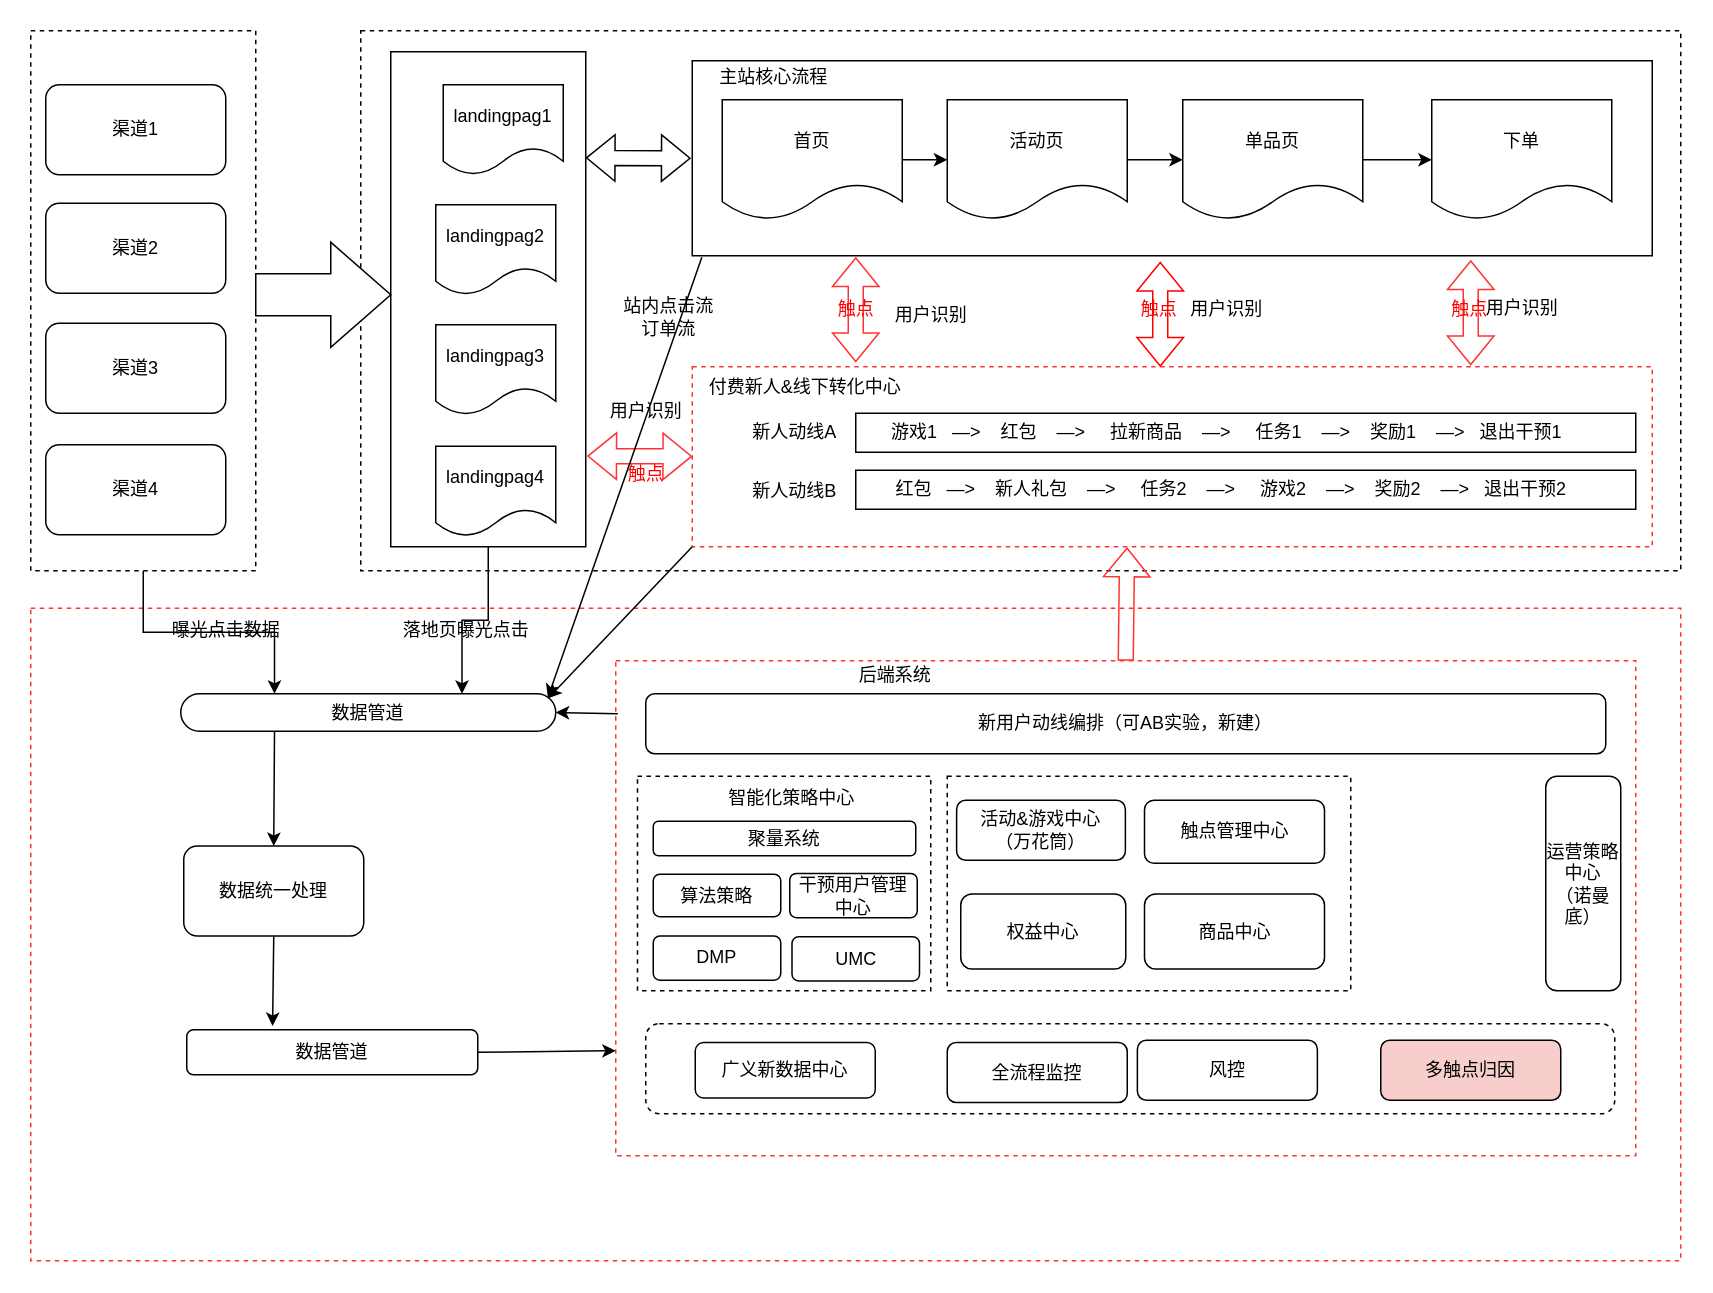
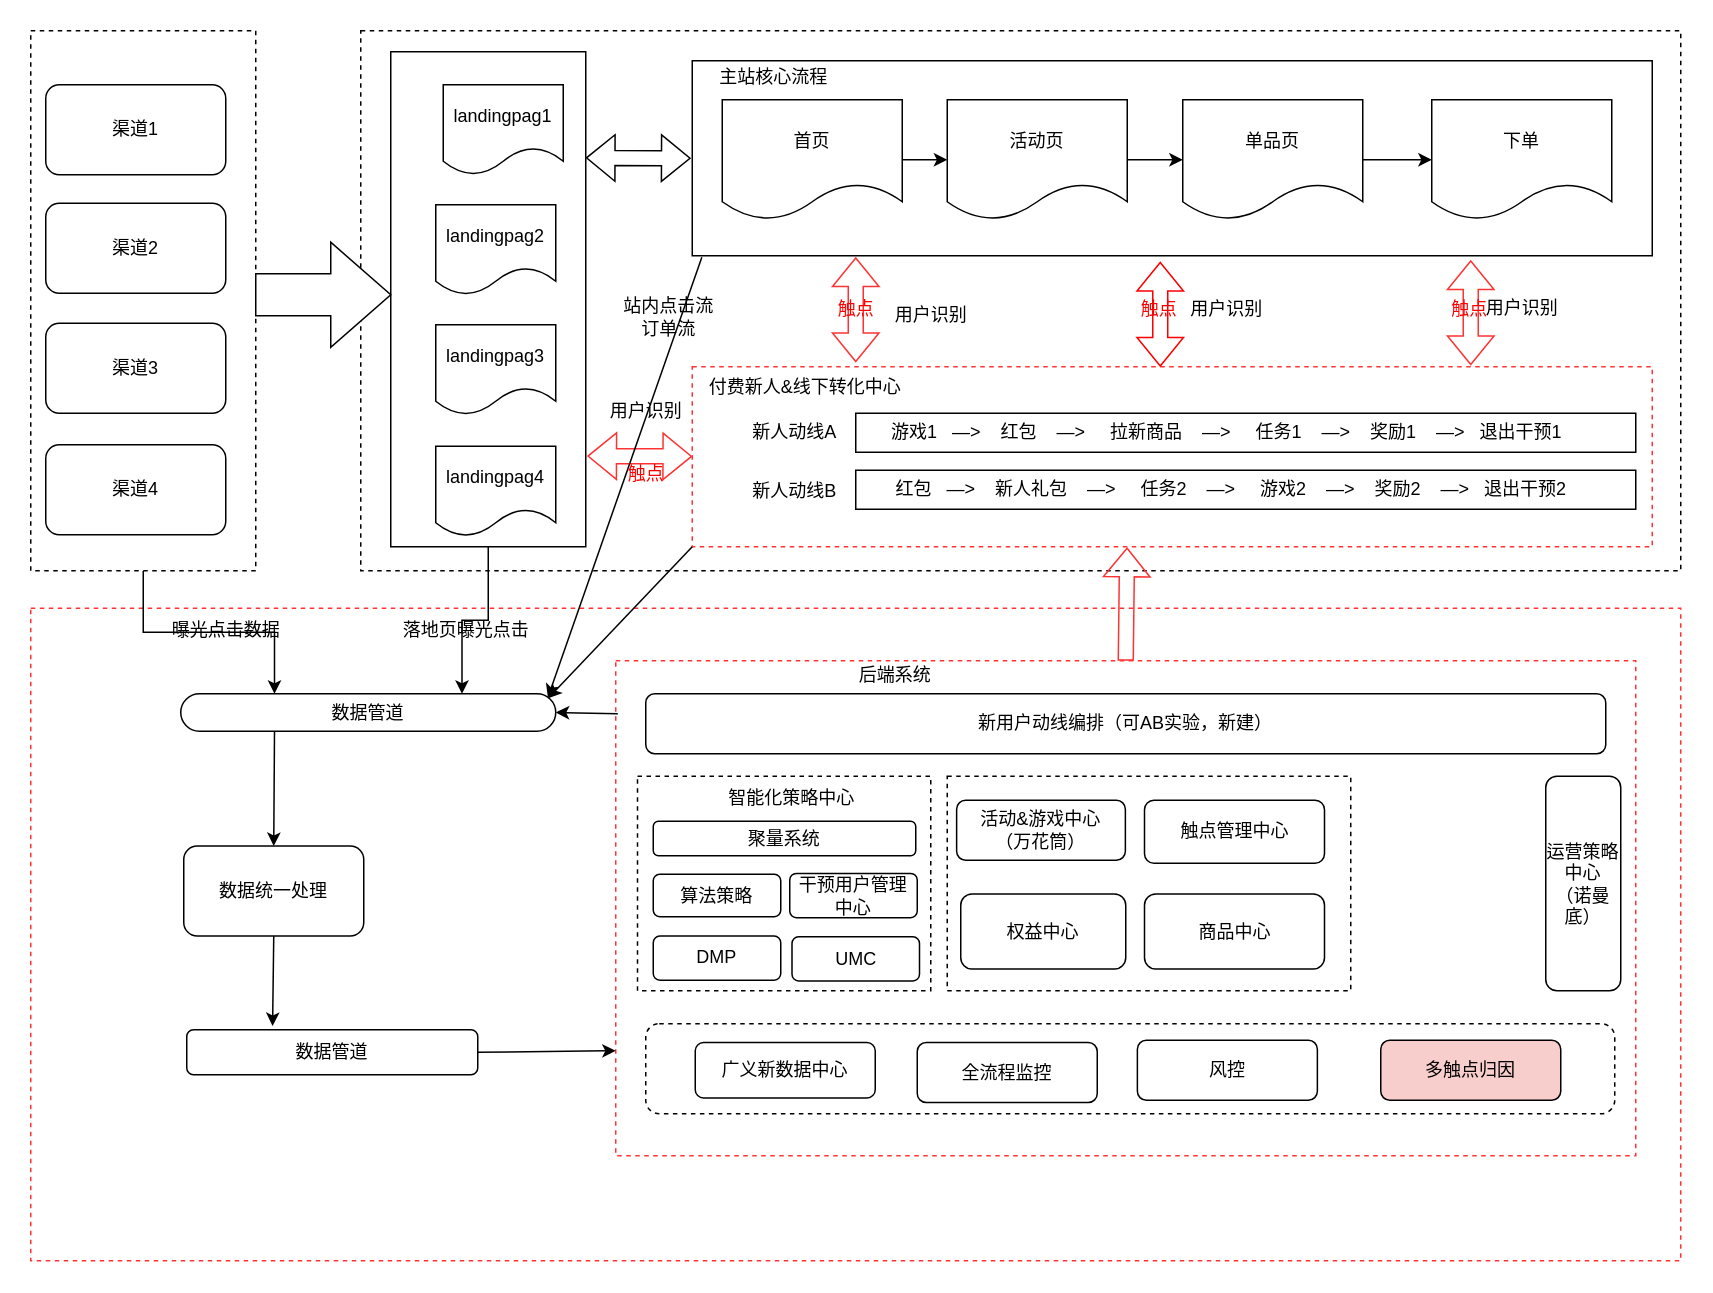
(1037, 1073) -> (1007, 1073)
